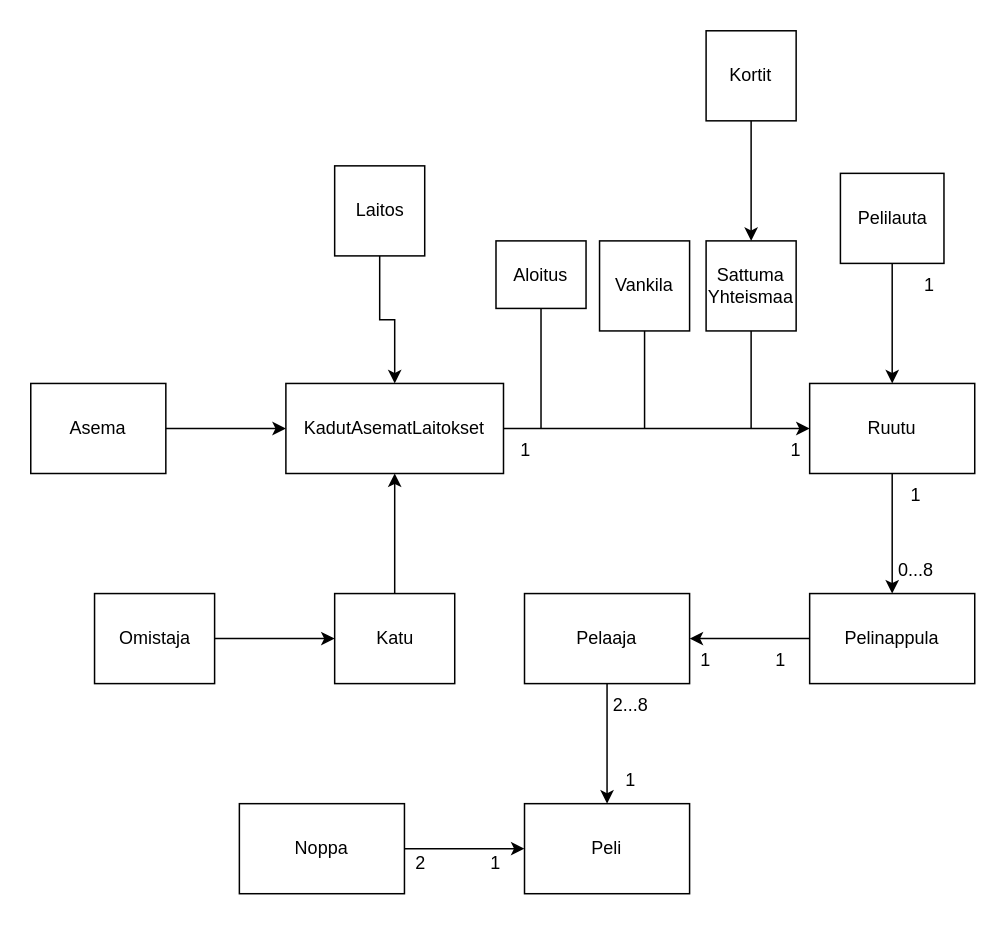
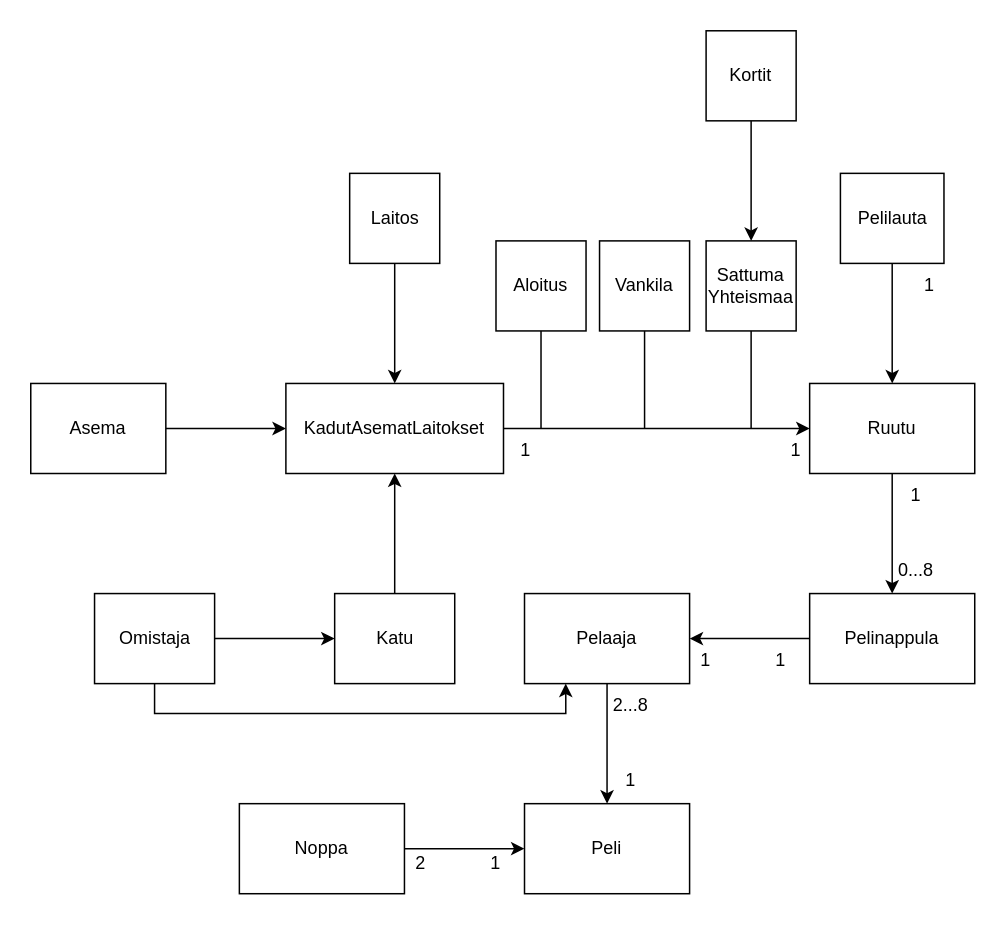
(380, 211) -> (395, 218)
(541, 275) -> (541, 286)
none -> (355, 713)
